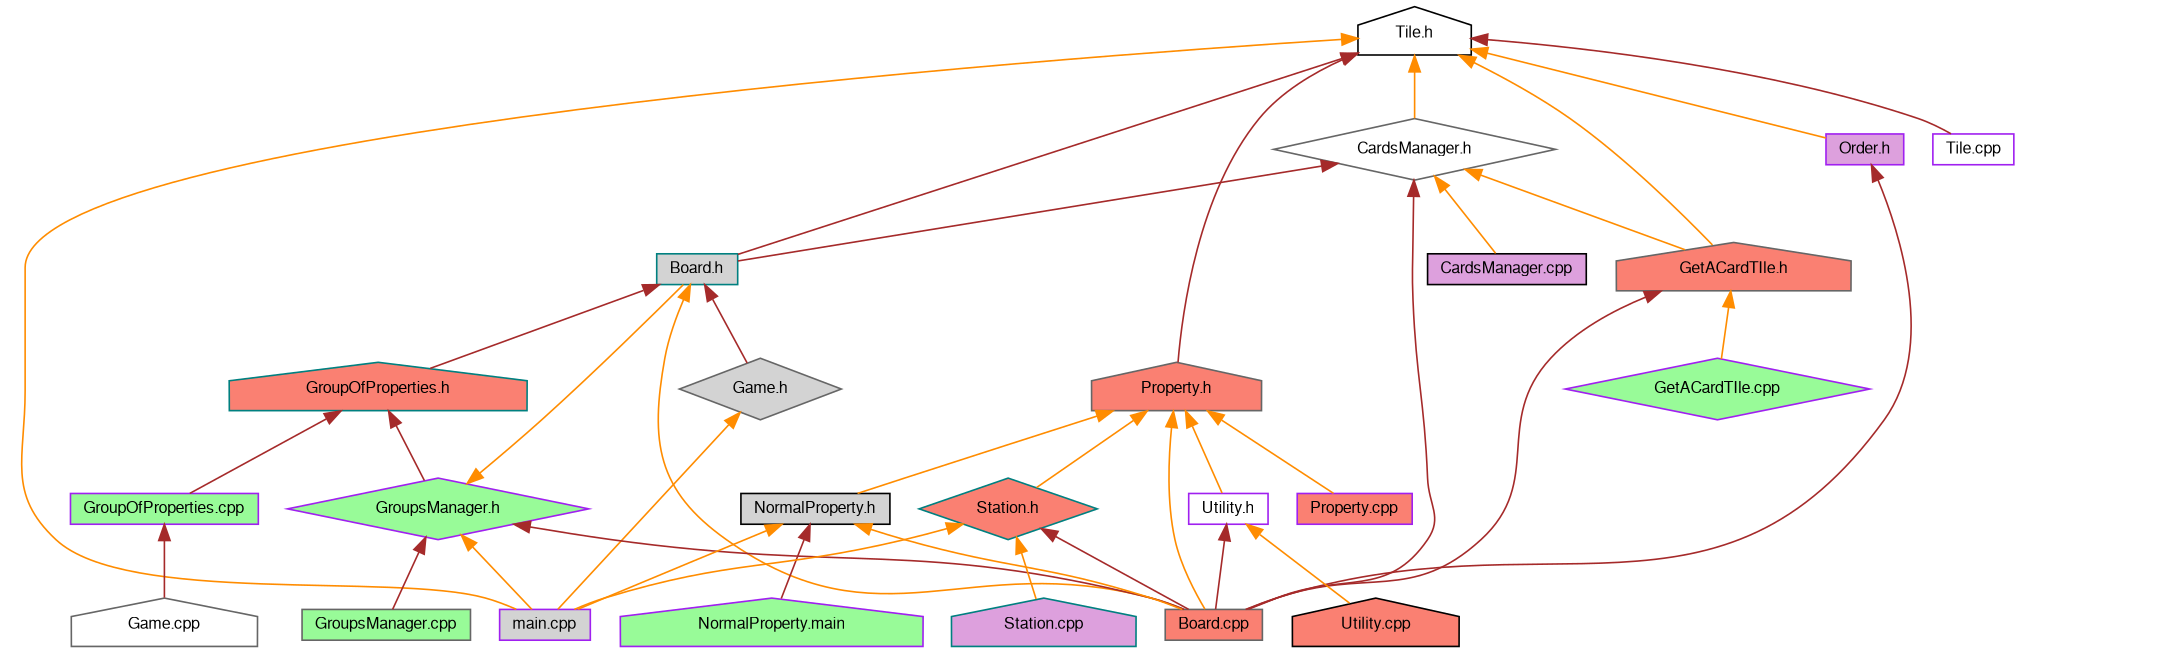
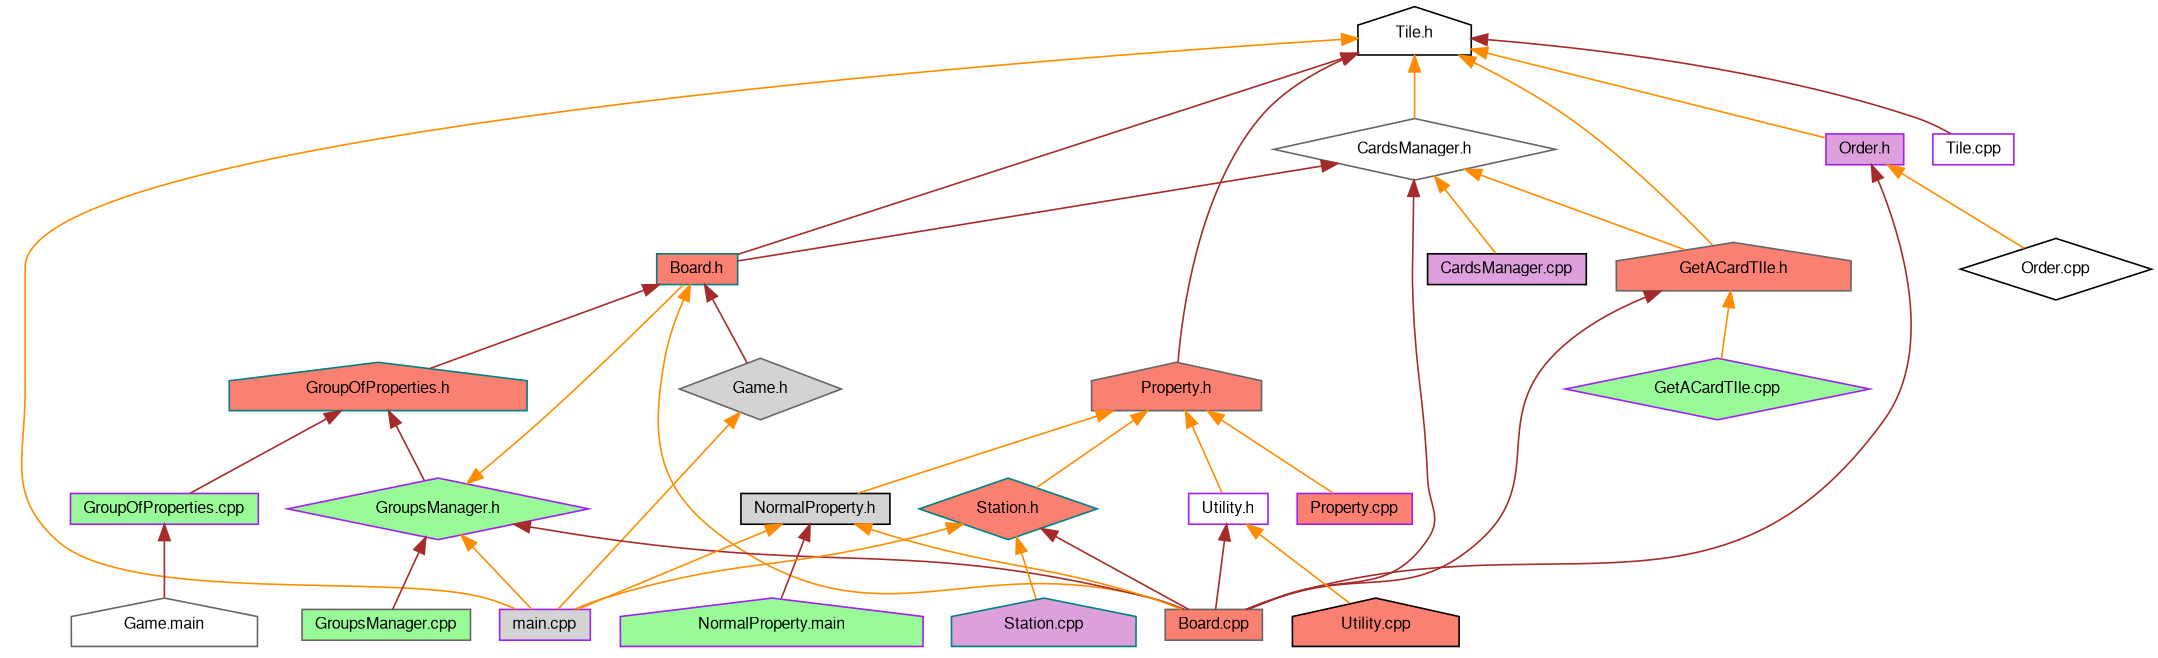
(697, 269) -> (697, 269)
none -> (2056, 269)
(1172, 521) -> none
(164, 625) -> (164, 625)
